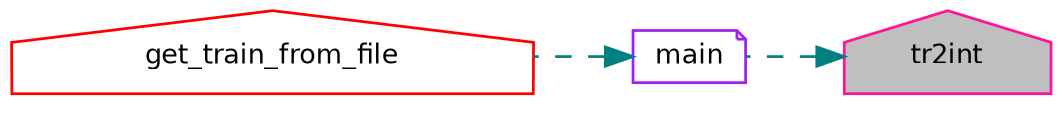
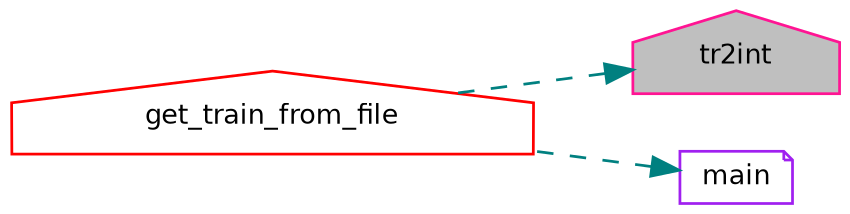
(781, 57) -> (531, 83)
